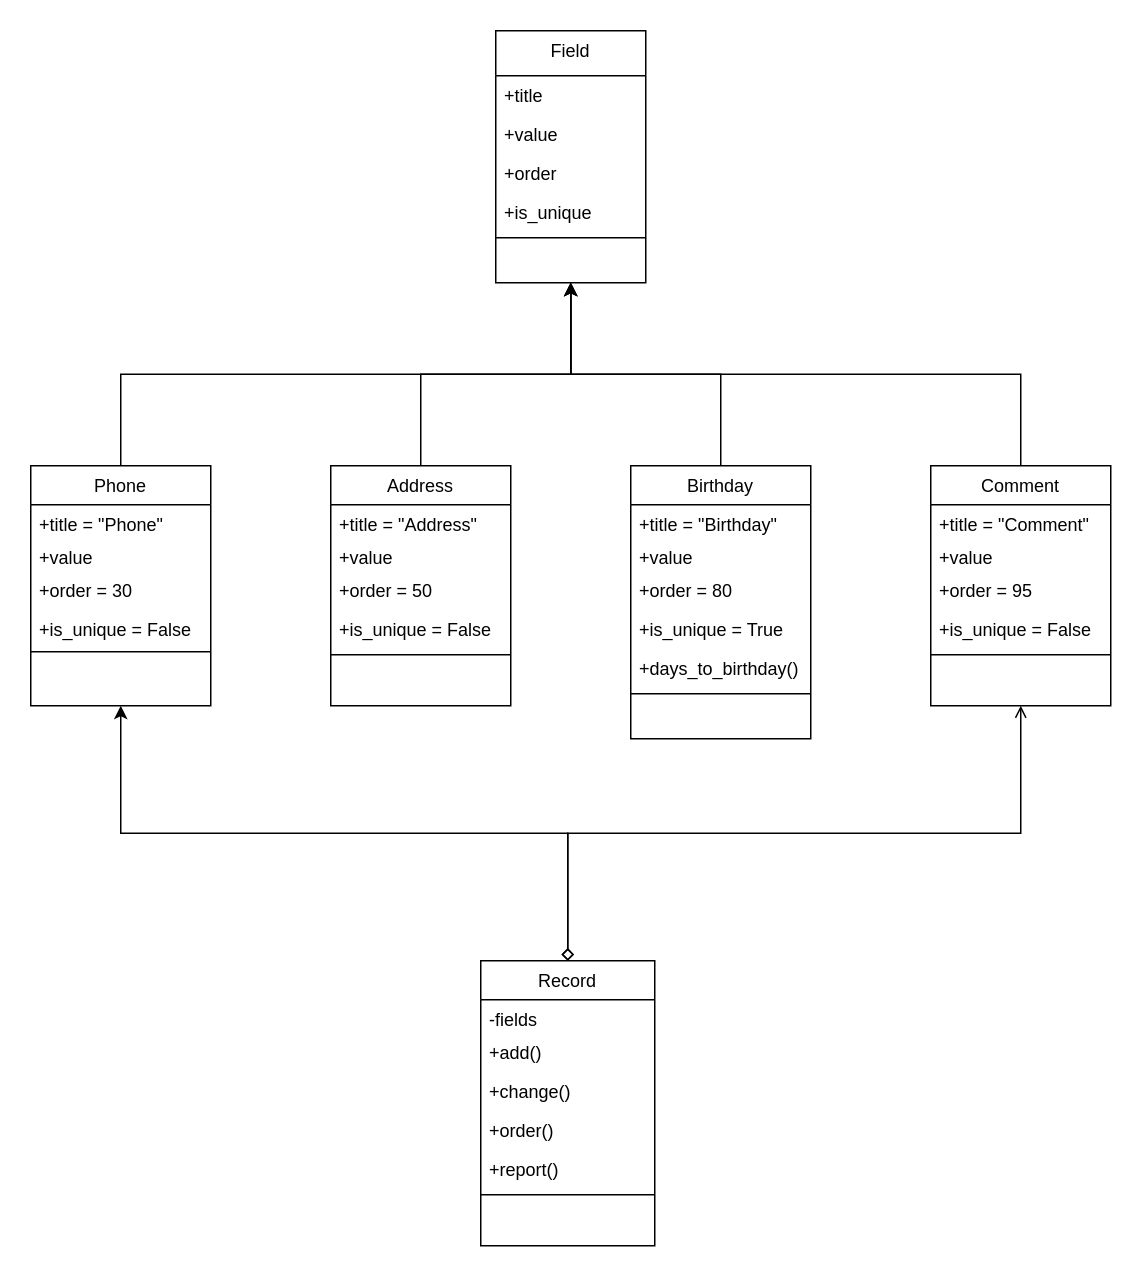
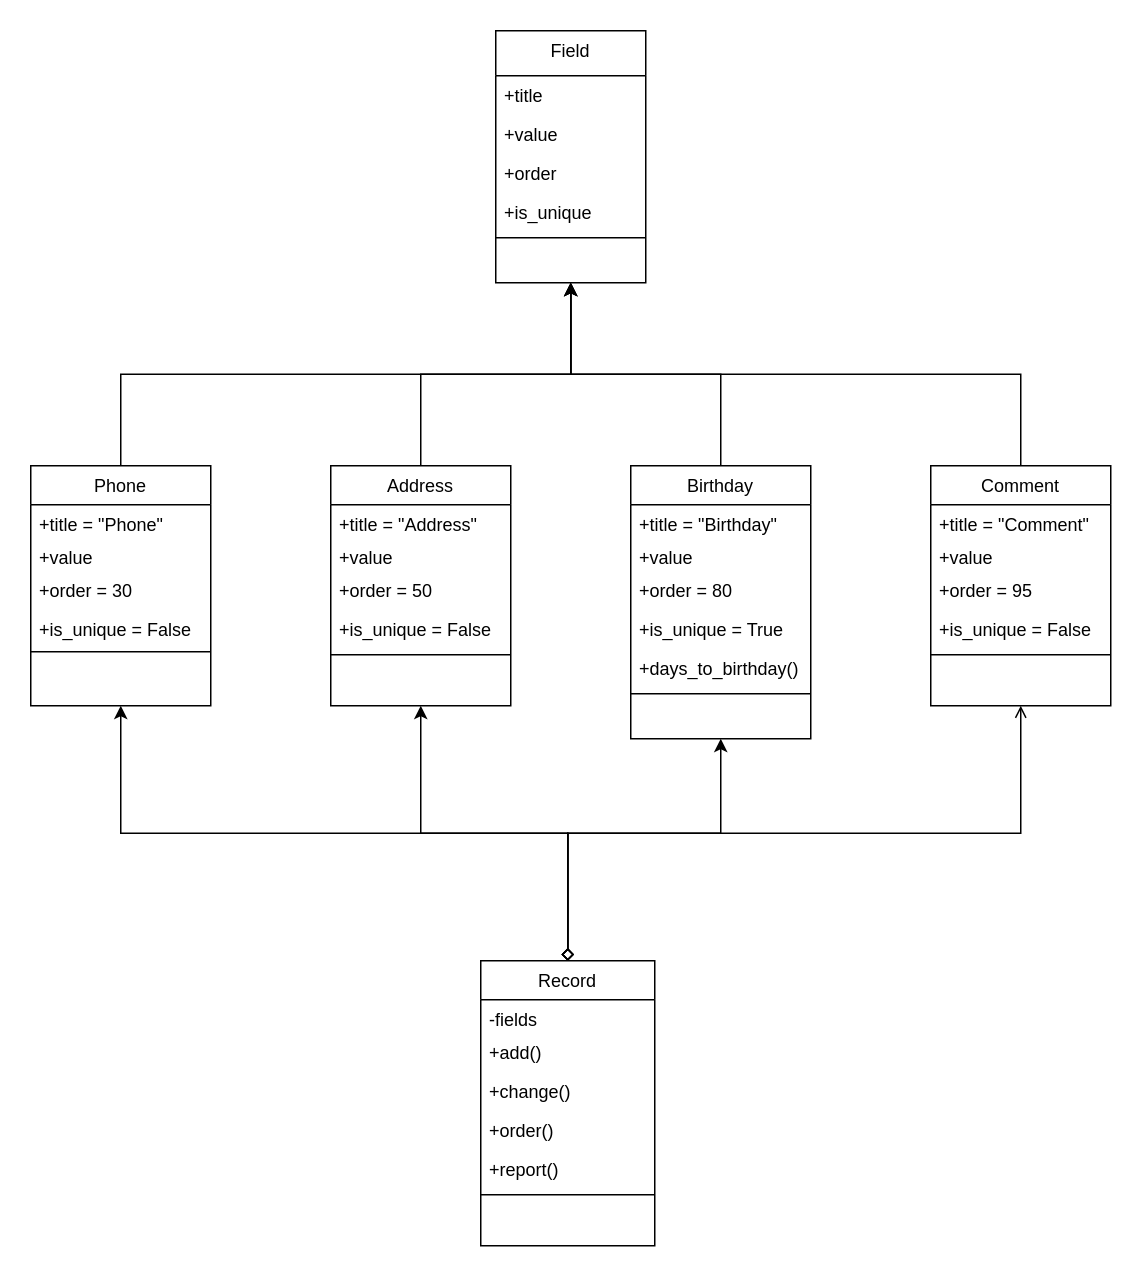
none -> (421, 773)
none -> (721, 790)
